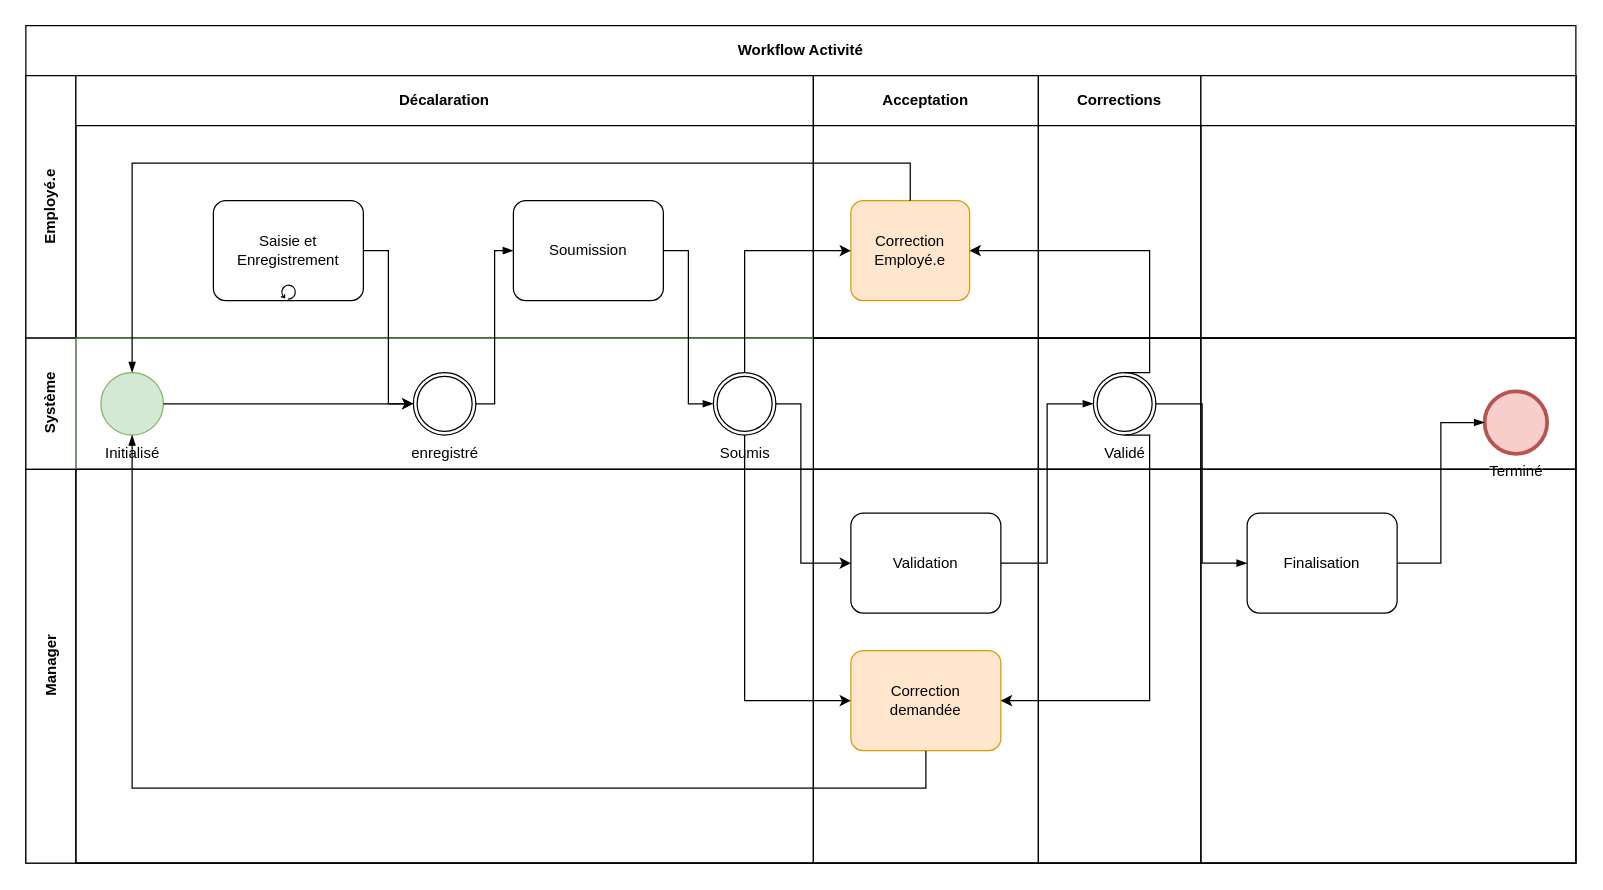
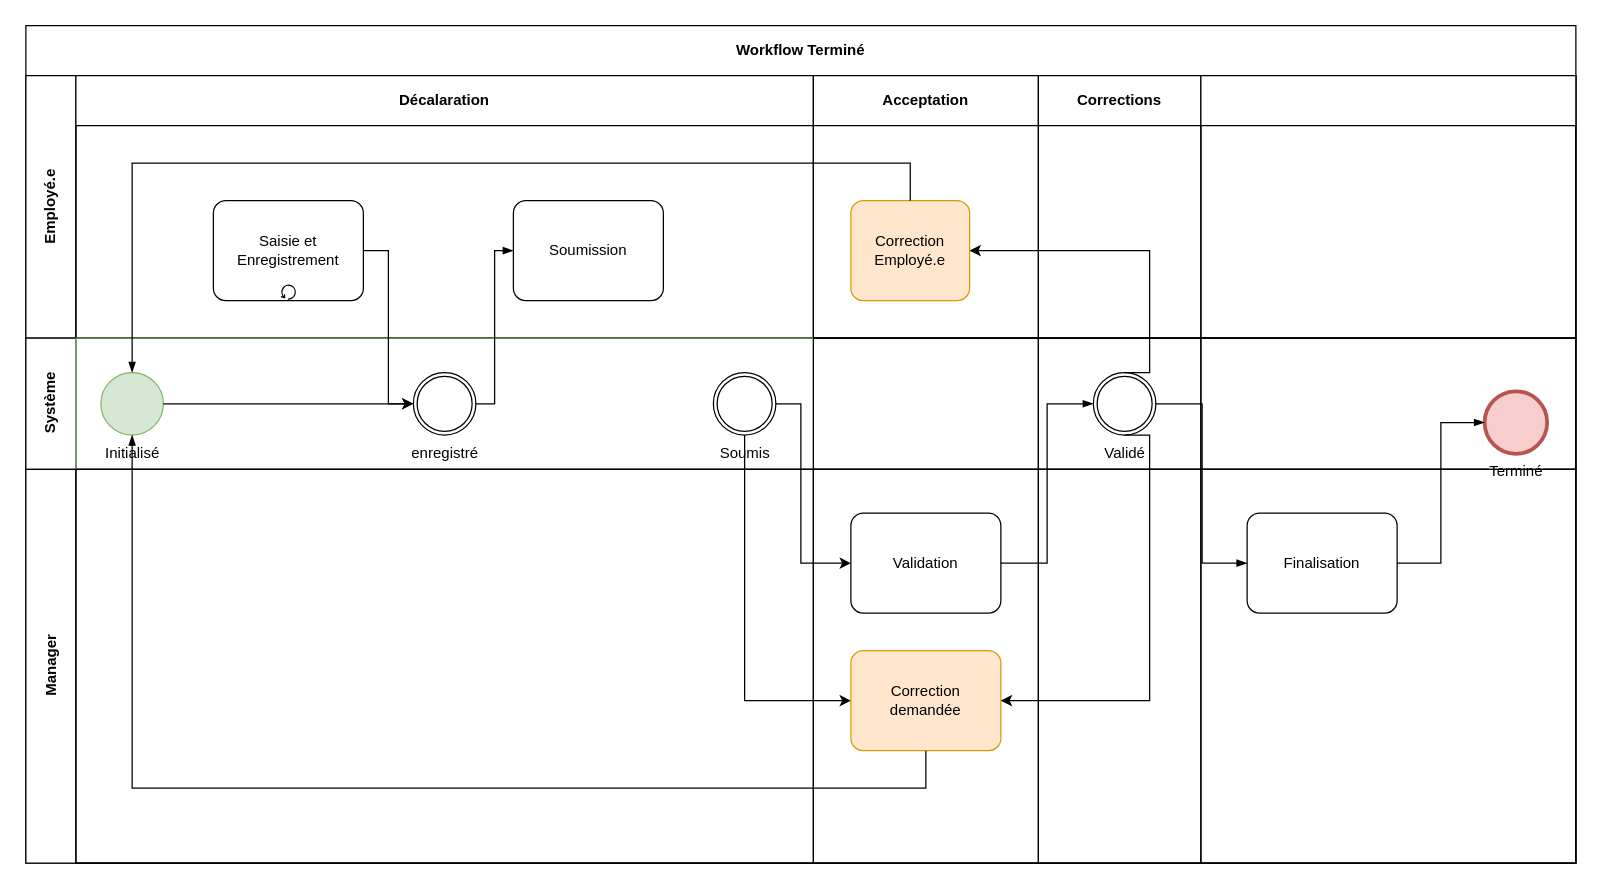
(801, 51) -> (801, 51)
(744, 263) -> none
(688, 322) -> none
